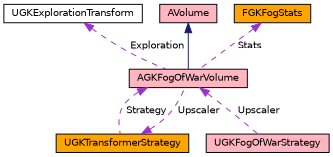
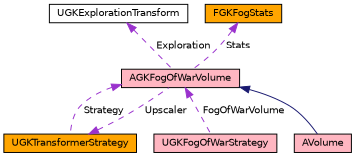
(188, 51) -> (288, 105)
(257, 111) -> (242, 111)
